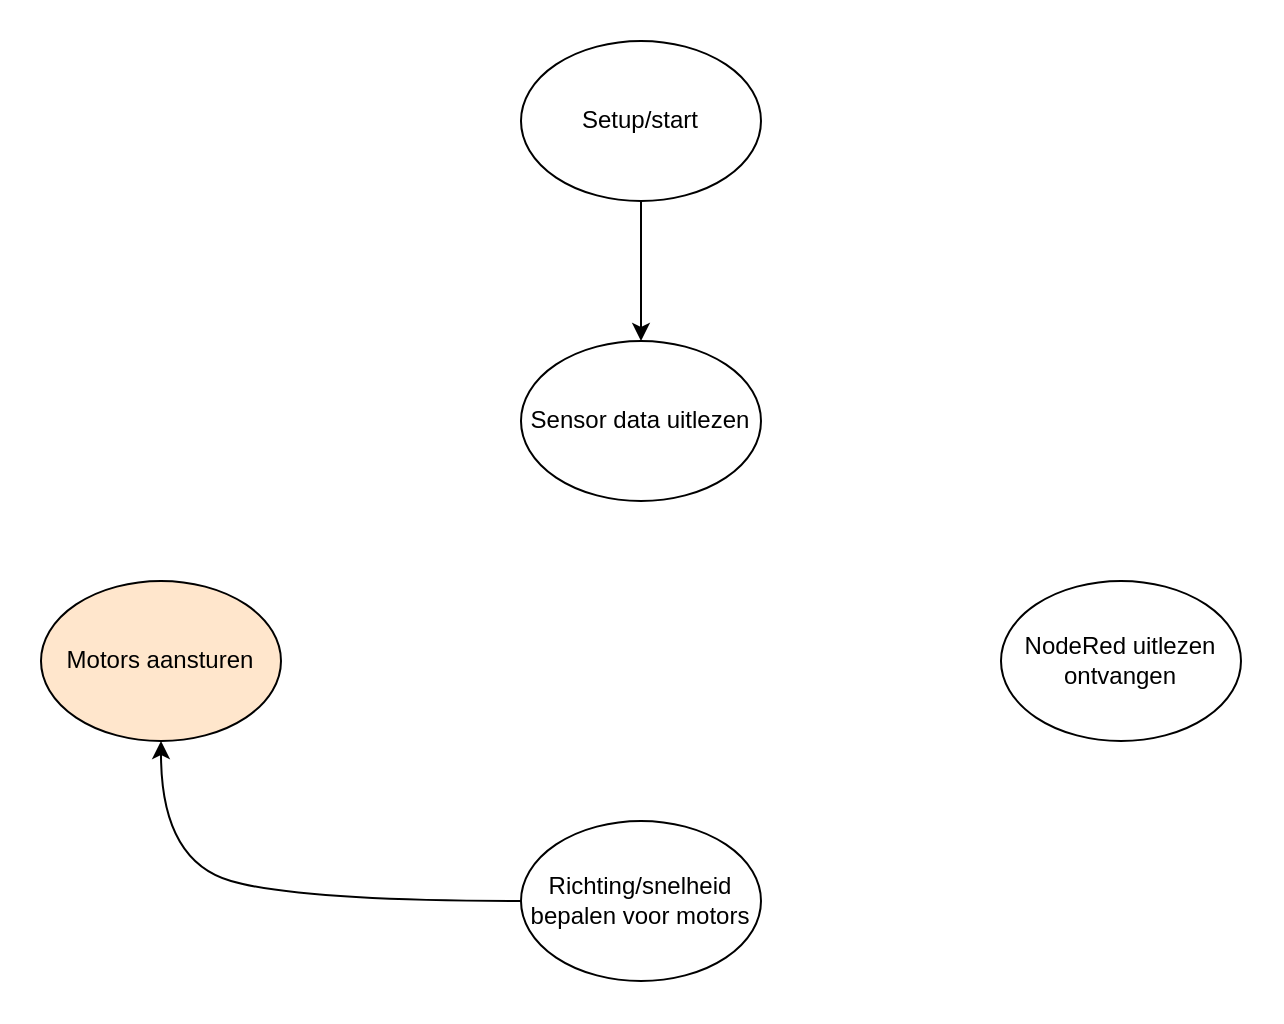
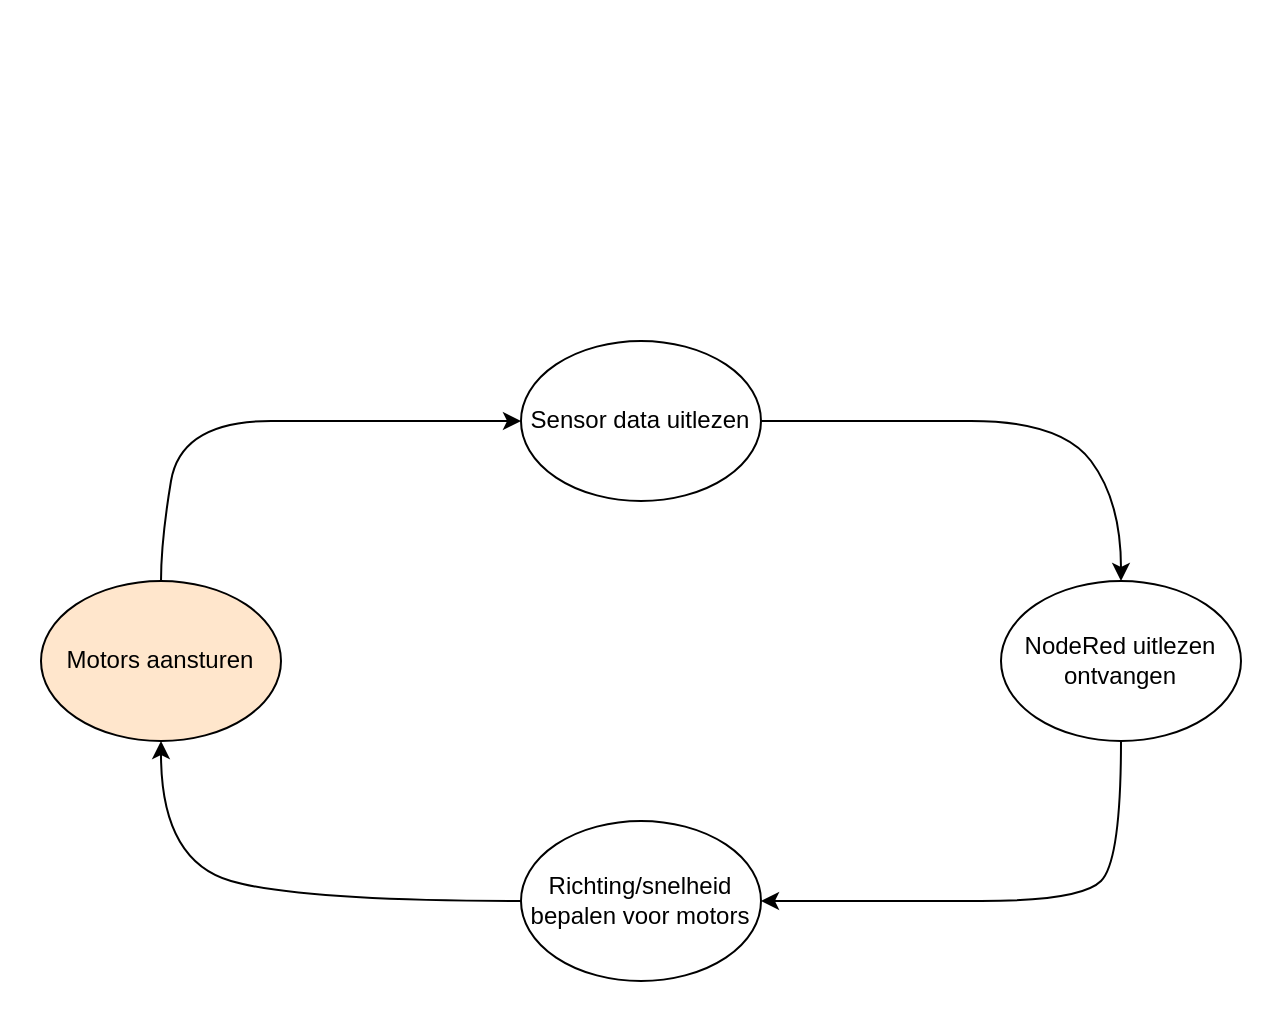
(641, 121) -> none
(641, 264) -> none
none -> (277, 421)
none -> (987, 421)
none -> (1011, 900)
